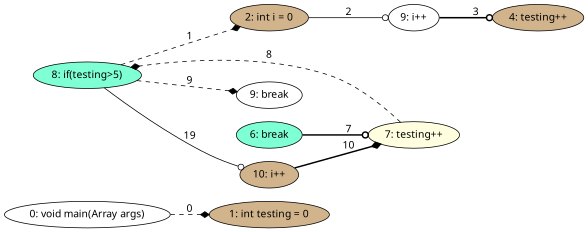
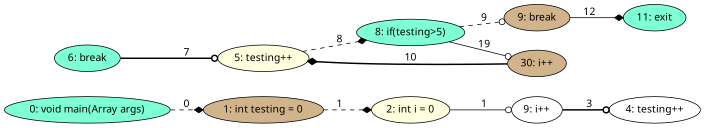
(349, 12) -> (484, 104)
(269, 18) -> (411, 110)
(538, 18) -> (655, 110)
none -> (655, 18)
(176, 47) -> (343, 110)
(183, 86) -> (479, 24)
(269, 95) -> (537, 18)
(414, 135) -> (263, 58)
(269, 175) -> (537, 63)
(87, 215) -> (87, 110)
